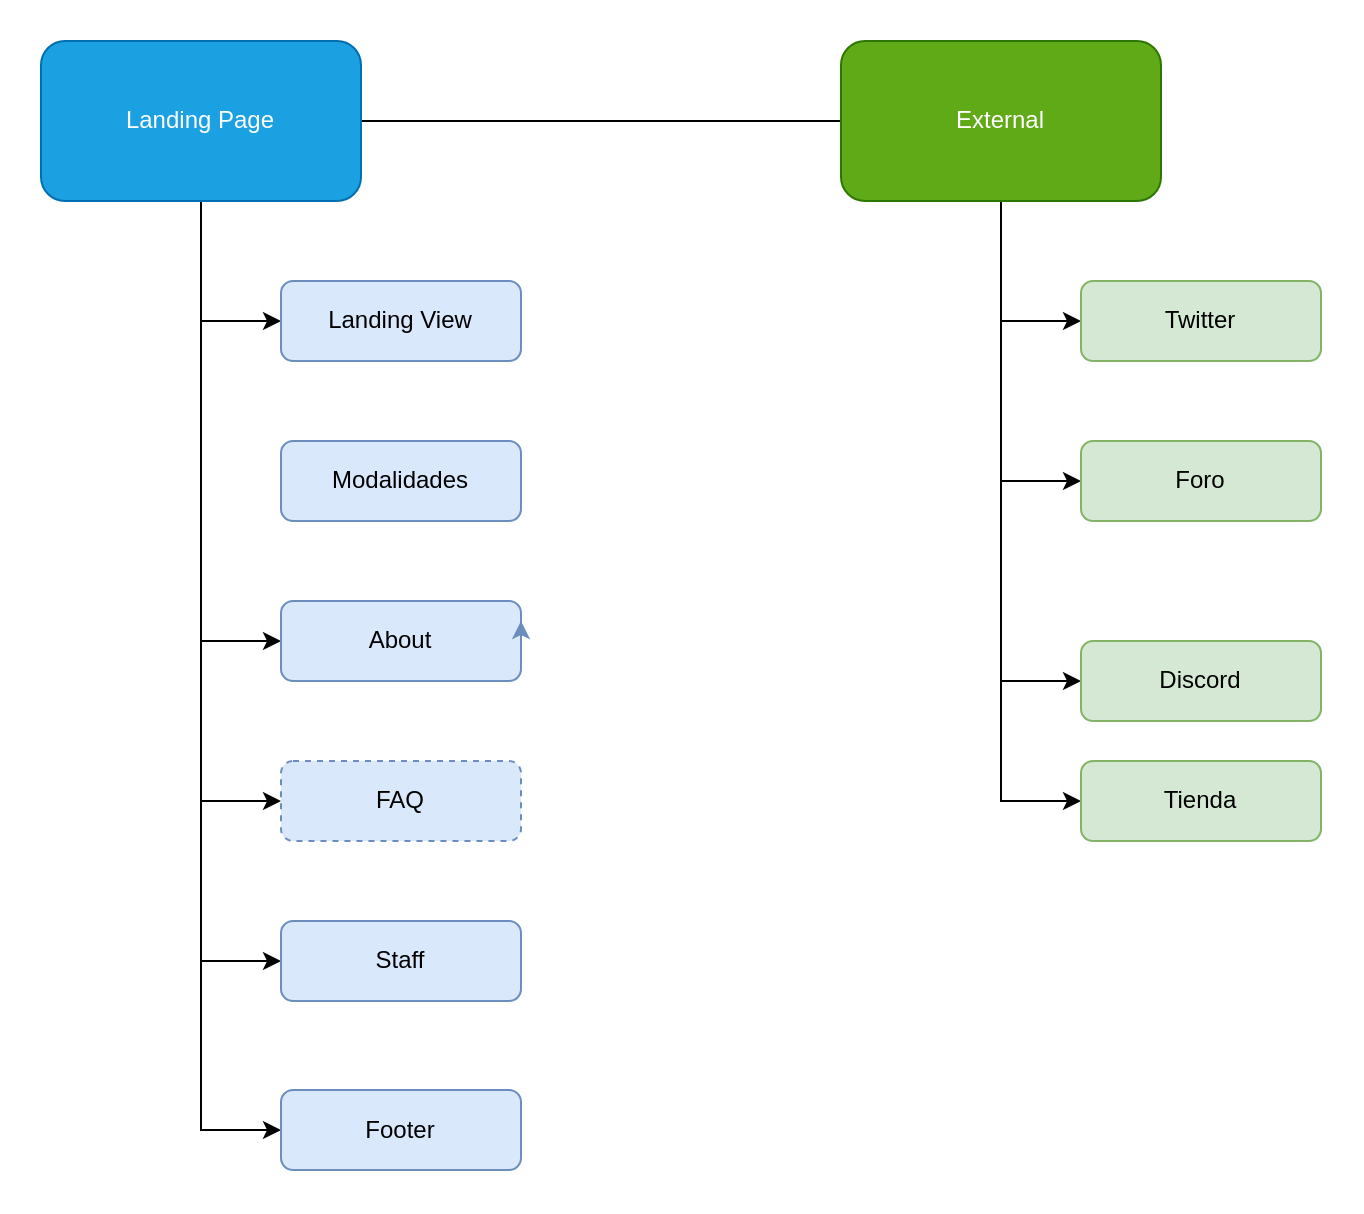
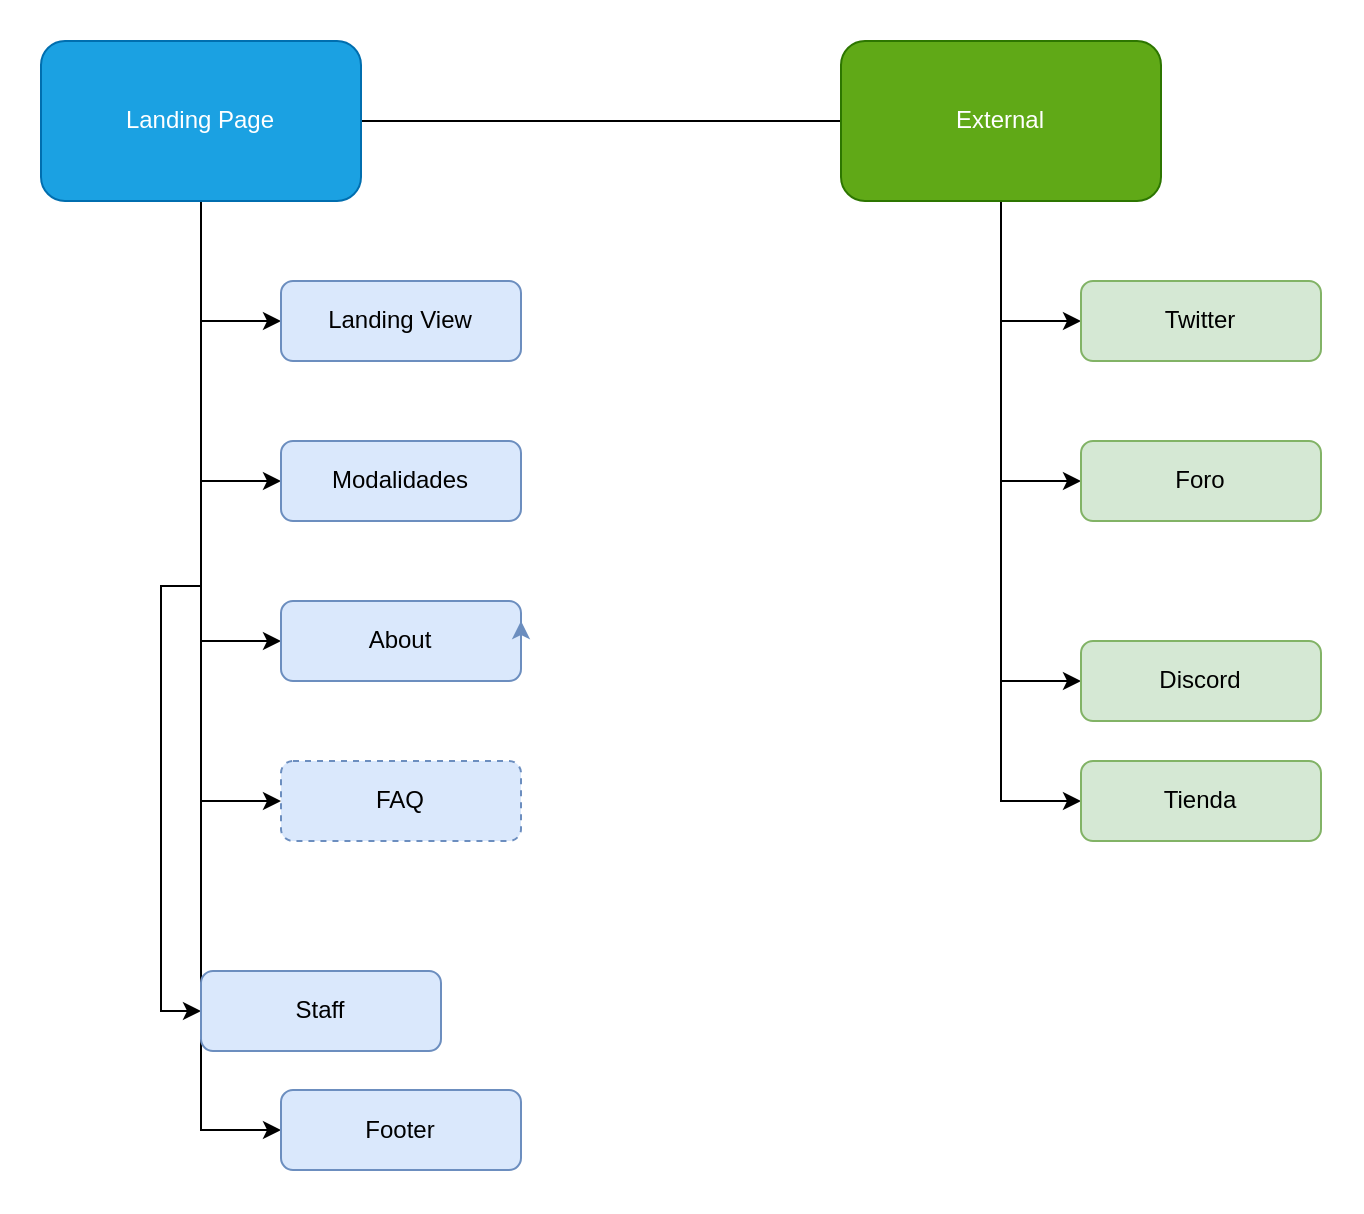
none -> (236, 481)
(401, 961) -> (321, 1011)
